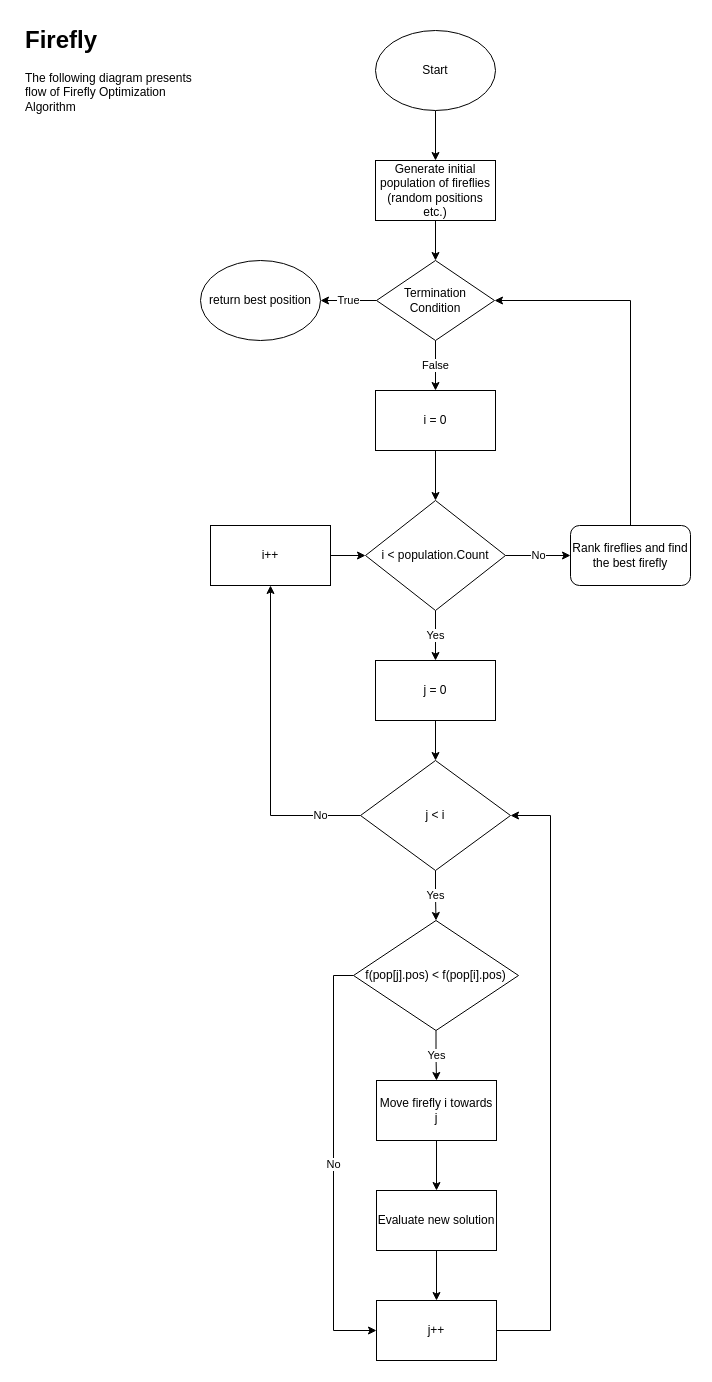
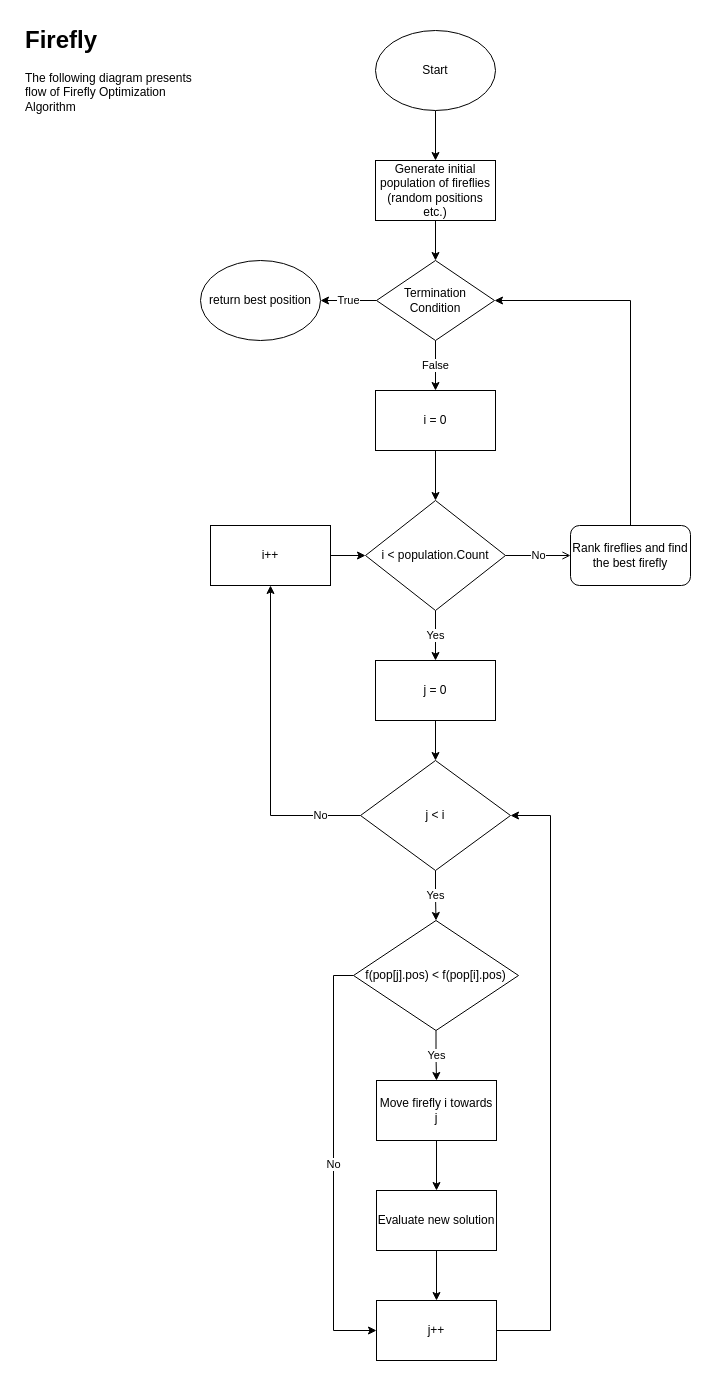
(562, 556) -> (563, 556)
